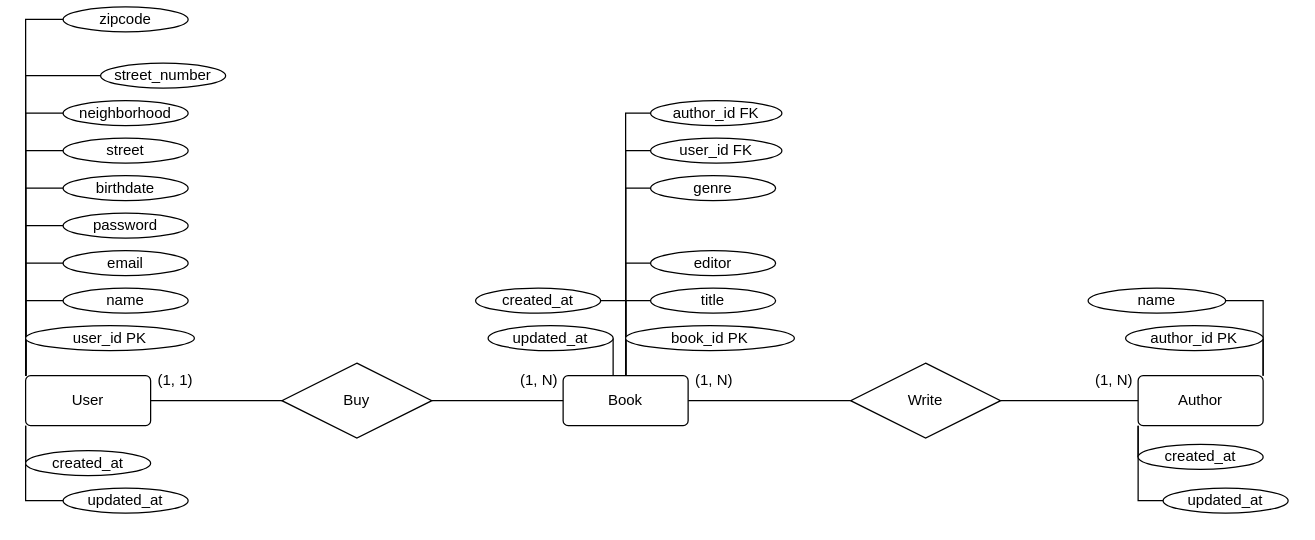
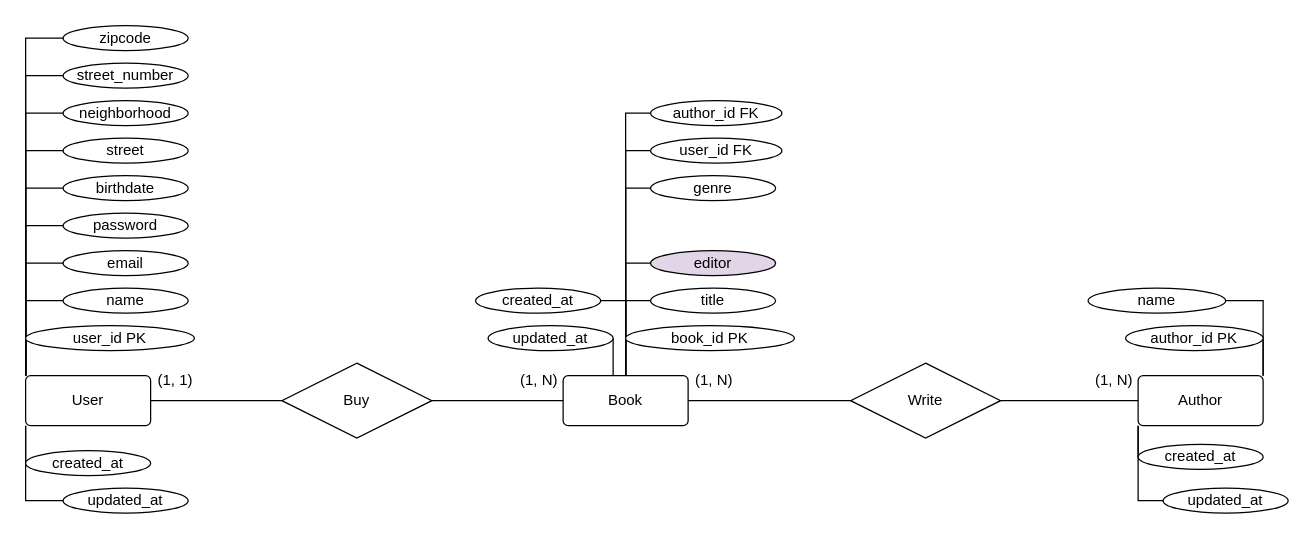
(126, 19) -> (126, 38)
(163, 76) -> (126, 76)
(713, 263) -> (713, 263)
